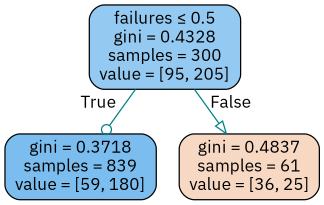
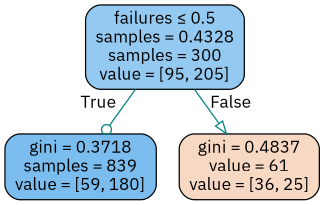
(165, 37) -> (165, 37)
(249, 166) -> (249, 166)
